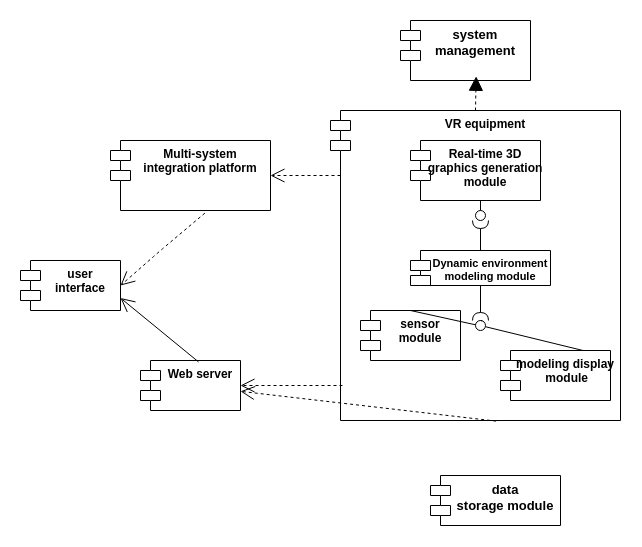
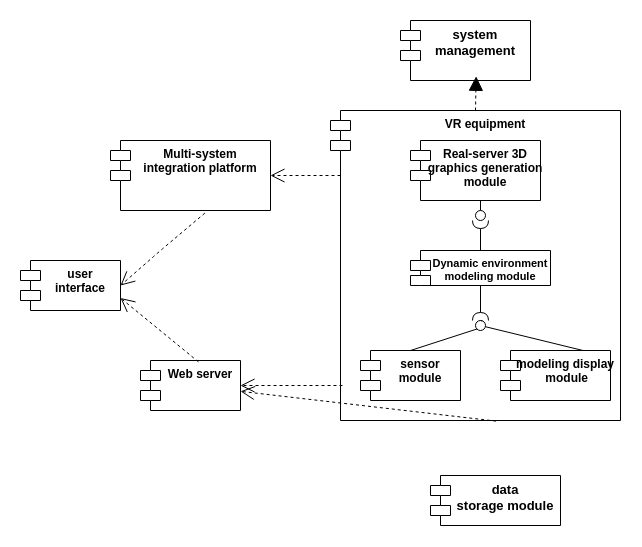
(485, 154) -> (485, 154)
(160, 330) -> (160, 330)
(411, 336) -> (411, 376)
